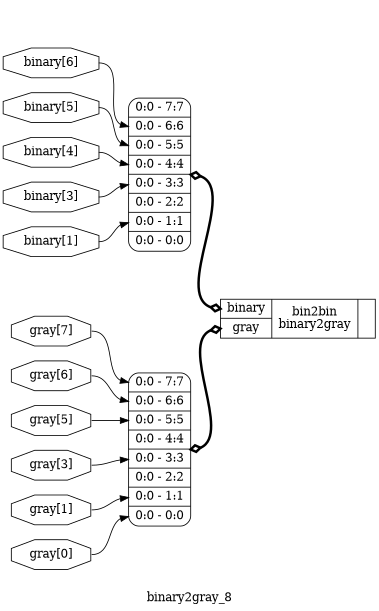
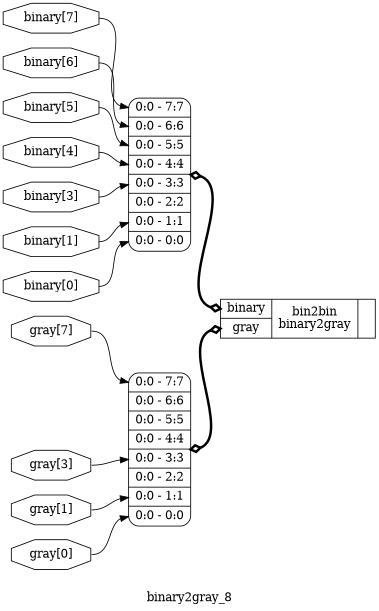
none -> (51, 18)
none -> (51, 286)
(51, 376) -> none
(51, 421) -> none
